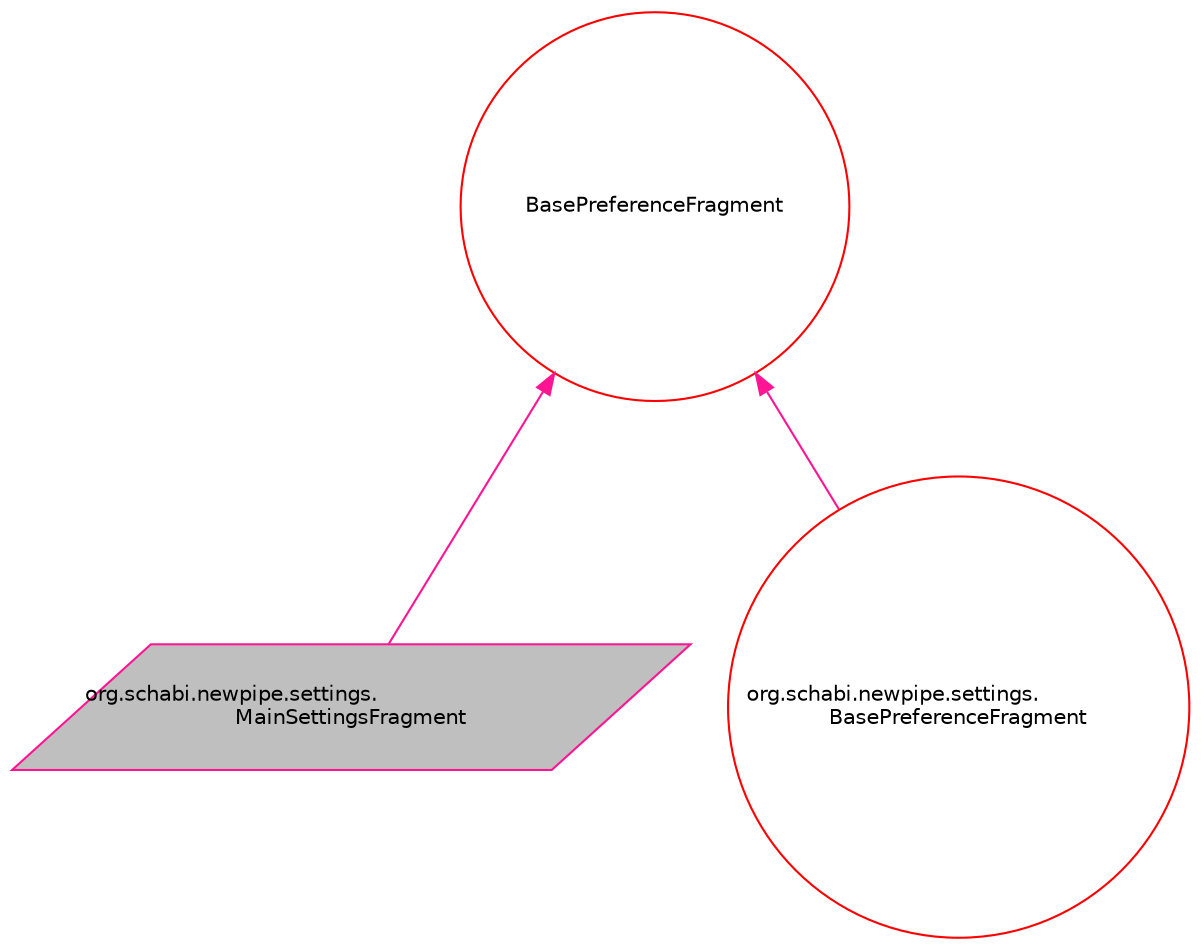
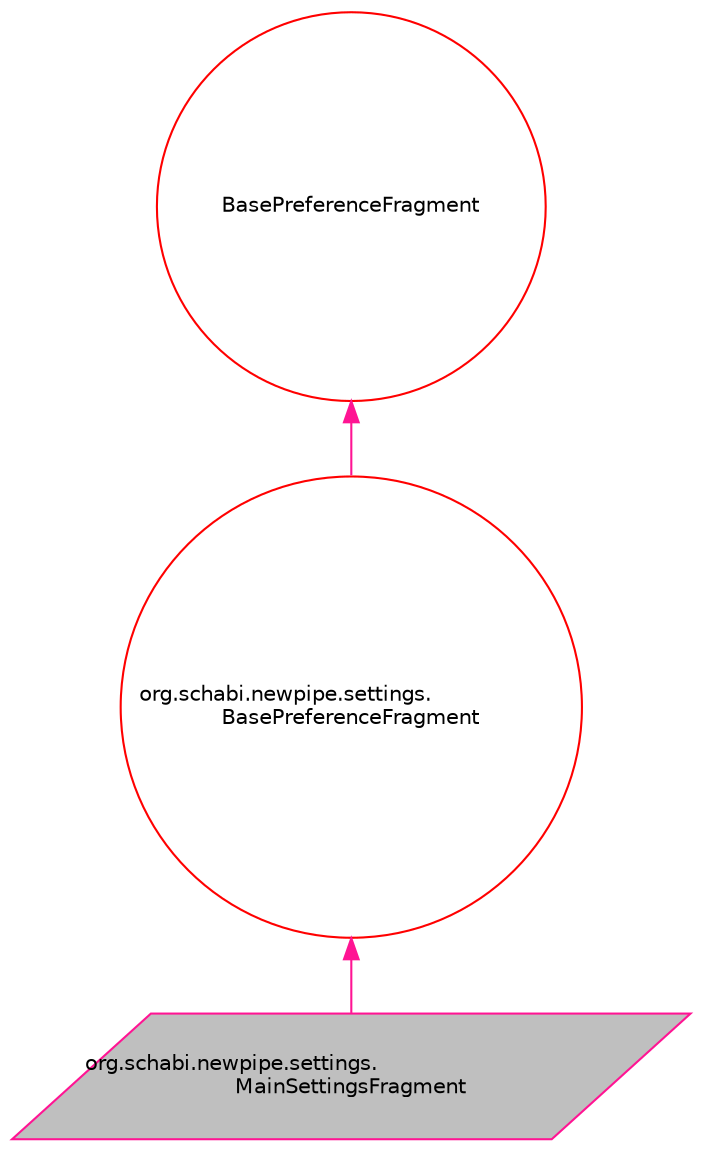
(466, 518) -> (351, 986)
